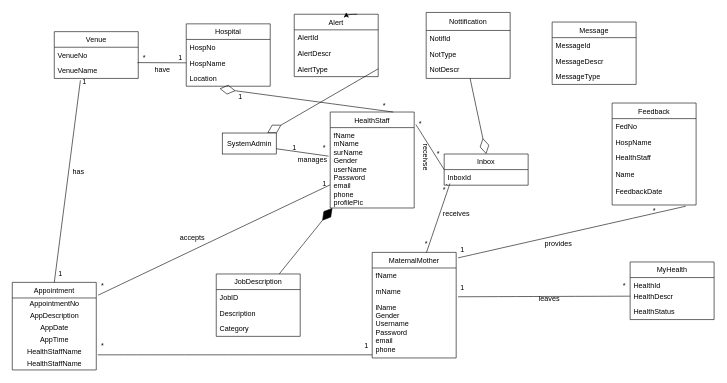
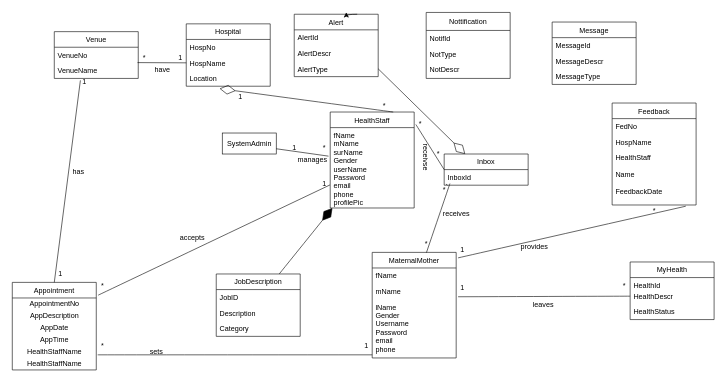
(330, 97) -> (416, 106)
(477, 108) -> none
(558, 244) -> (534, 247)
(549, 299) -> (543, 305)
none -> (156, 352)
